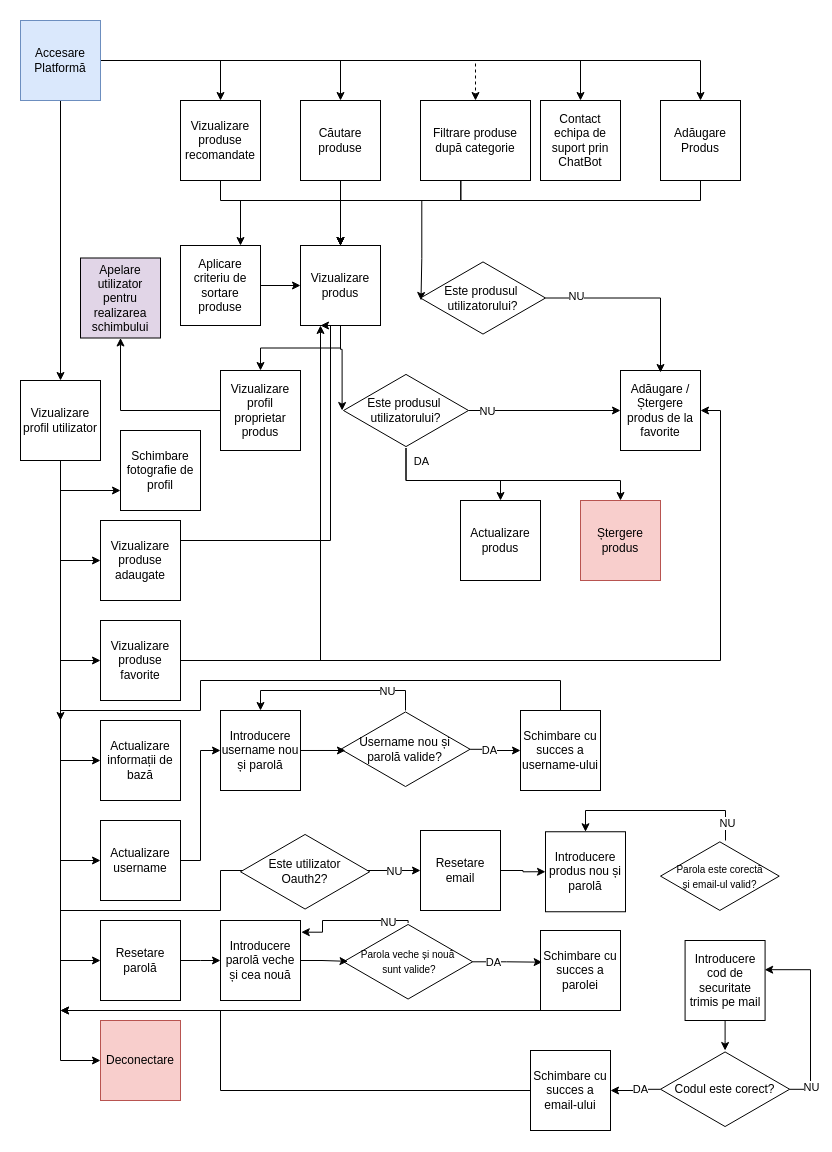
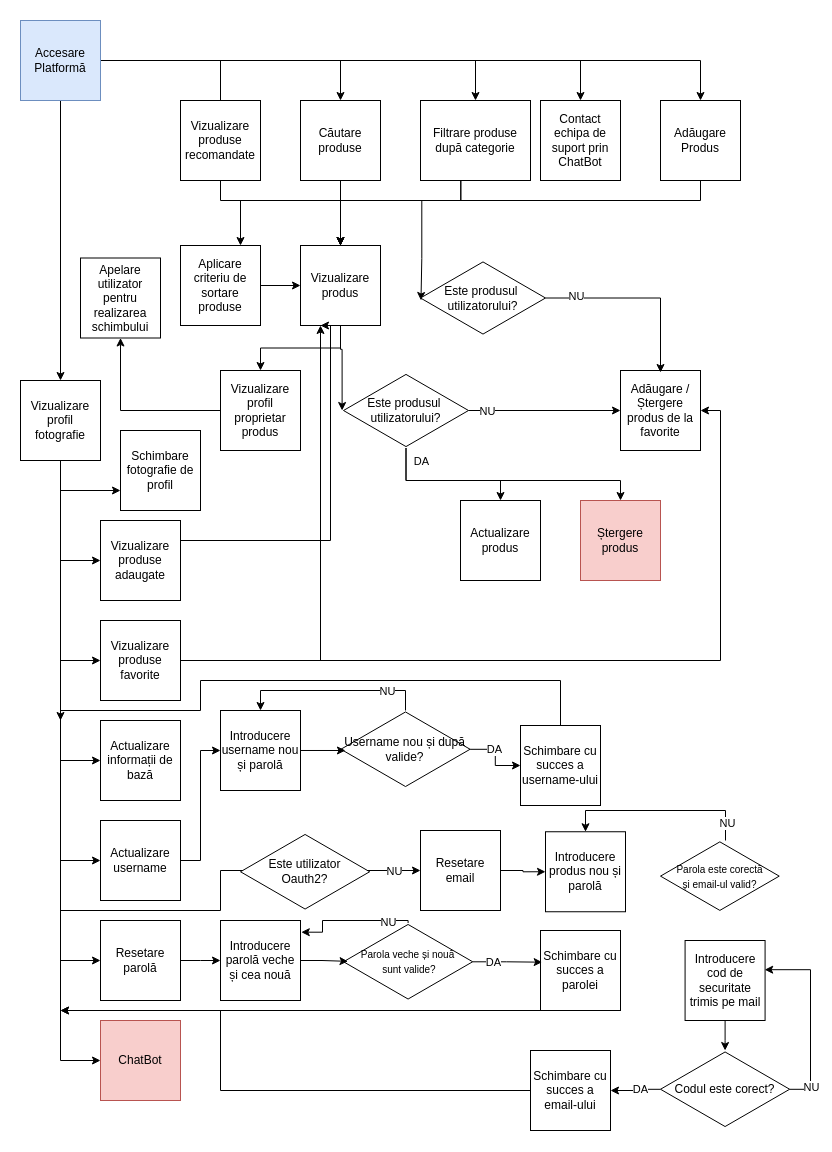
(476, 78) -> (476, 78)
(221, 92) -> (221, 95)
(121, 298) -> (121, 298)
(61, 421) -> (61, 421)
(405, 750) -> (405, 750)
(561, 751) -> (561, 766)
(141, 1061) -> (141, 1061)
